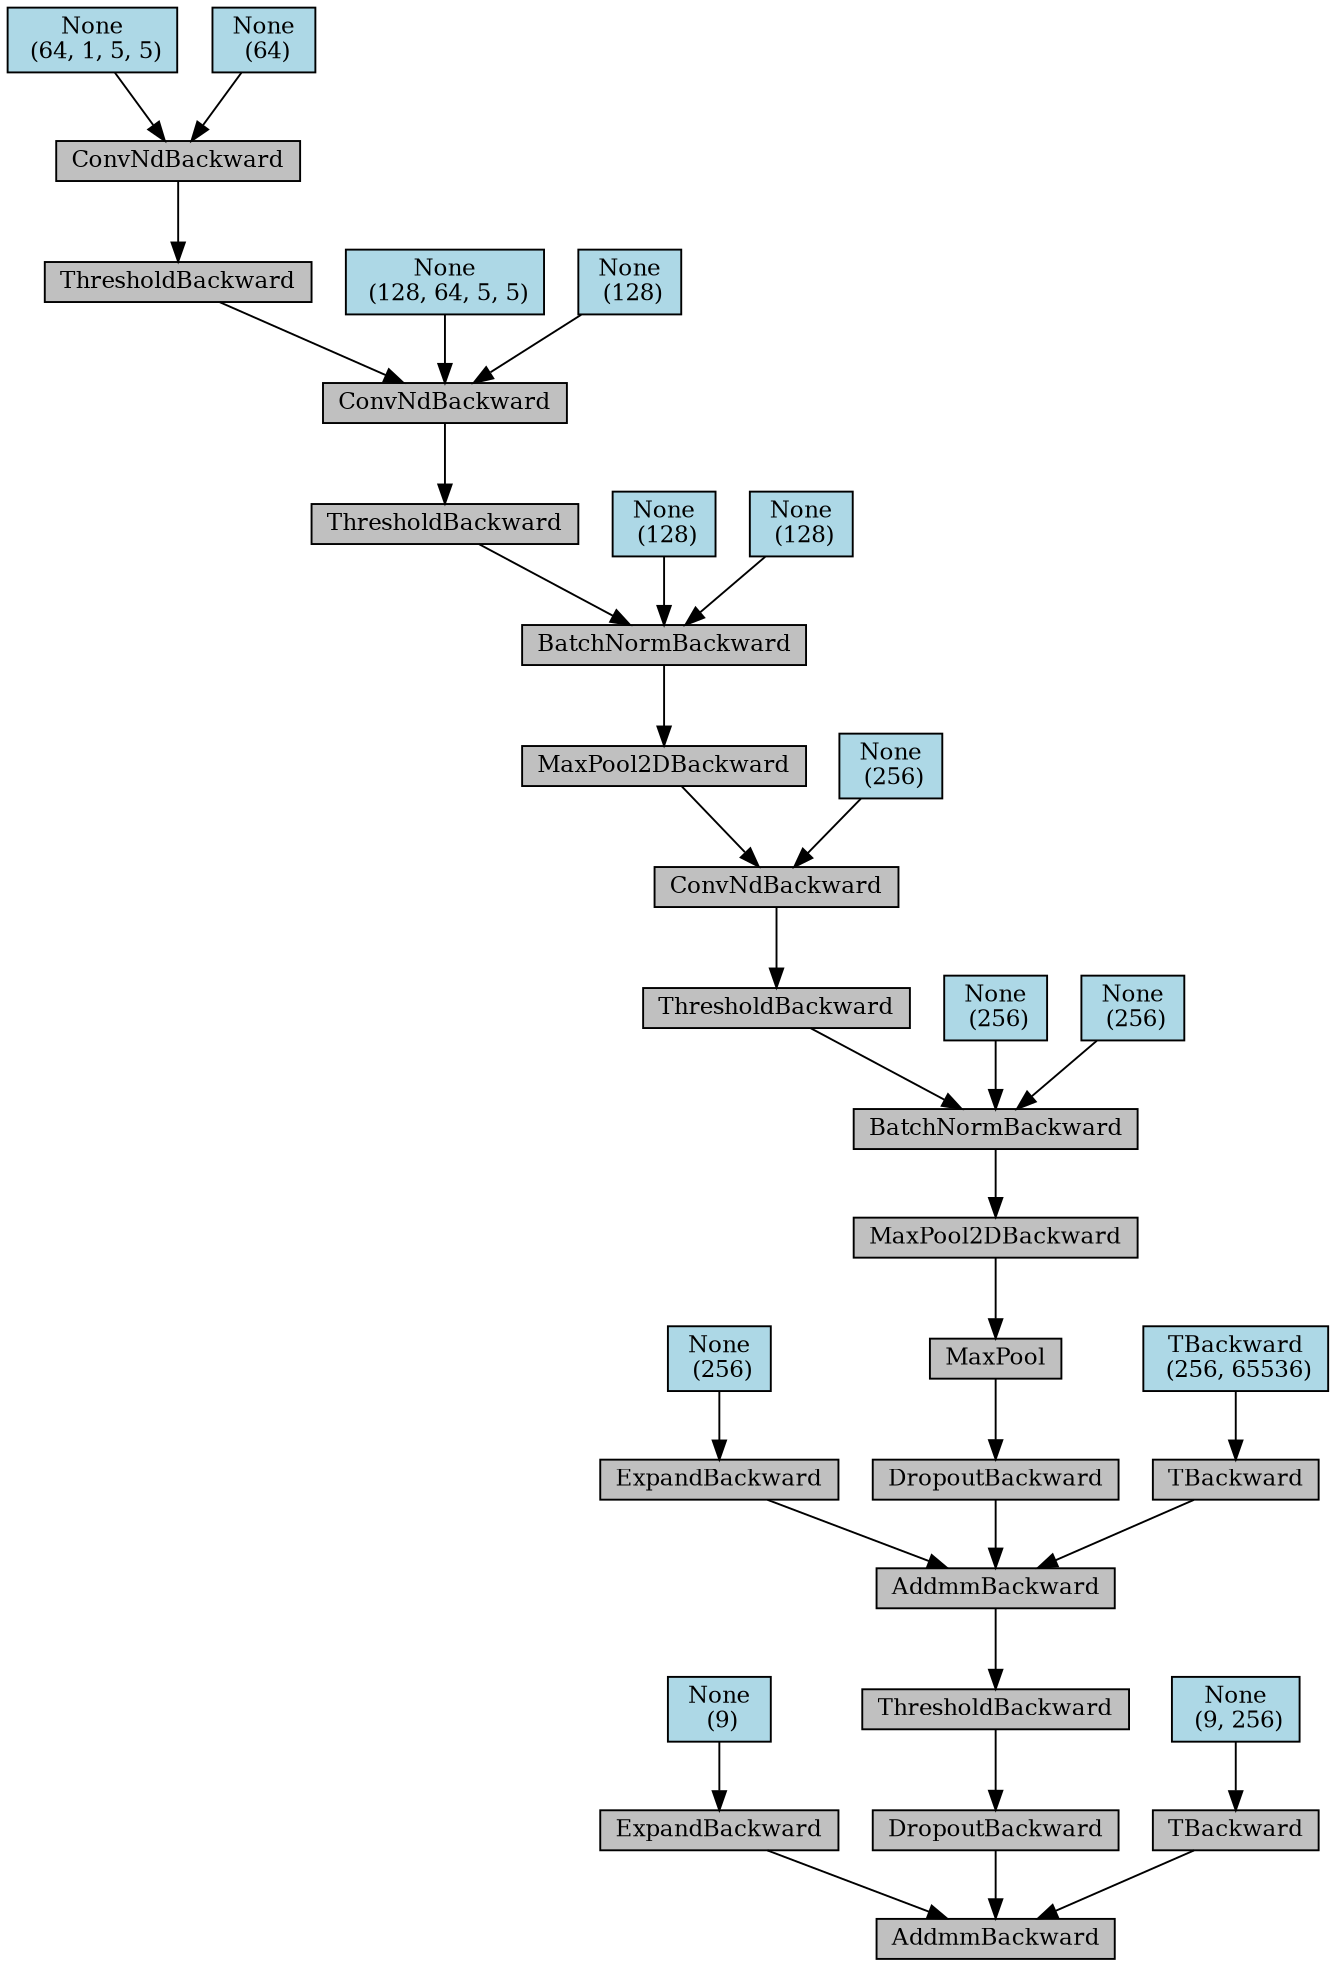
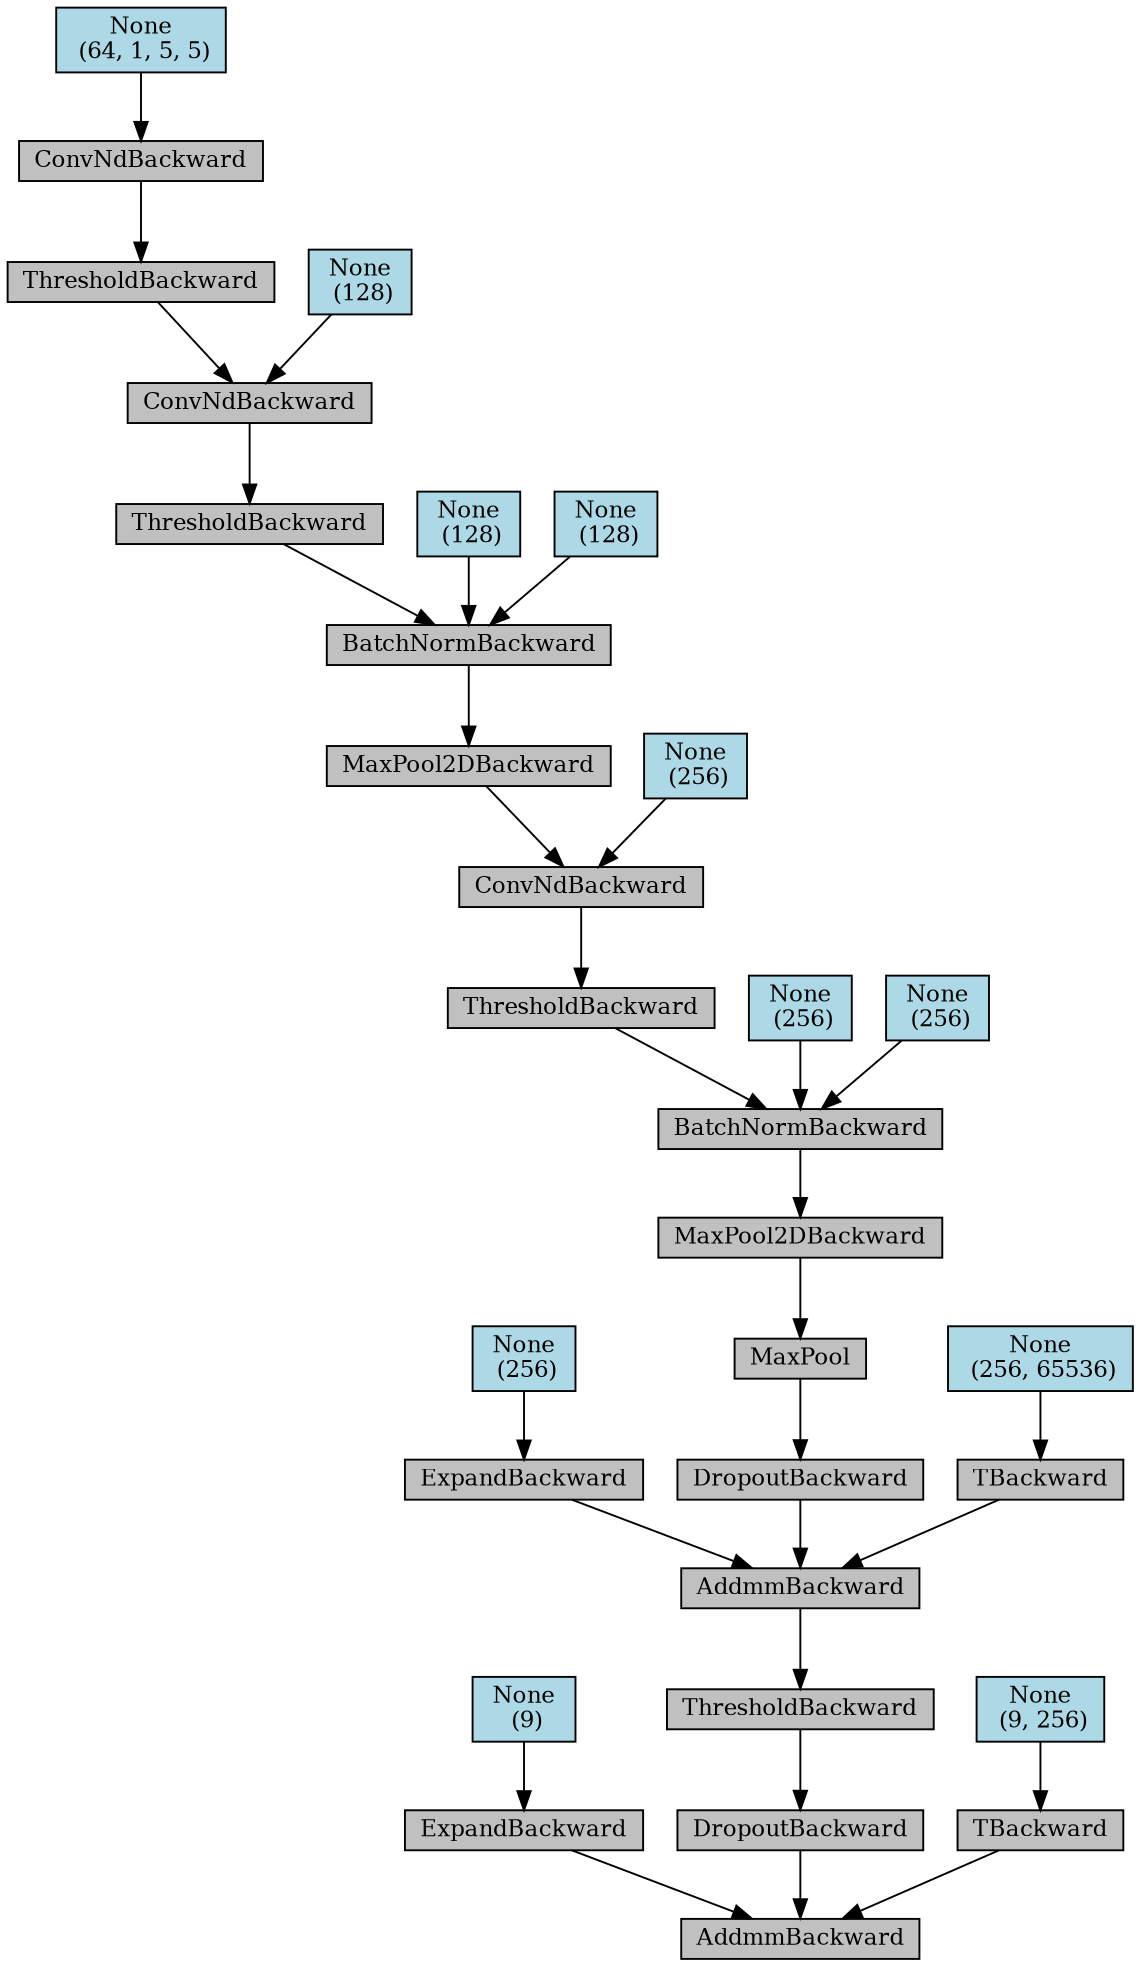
(264, 40) -> none
(445, 282) -> none
(1236, 1359) -> (1040, 1359)
